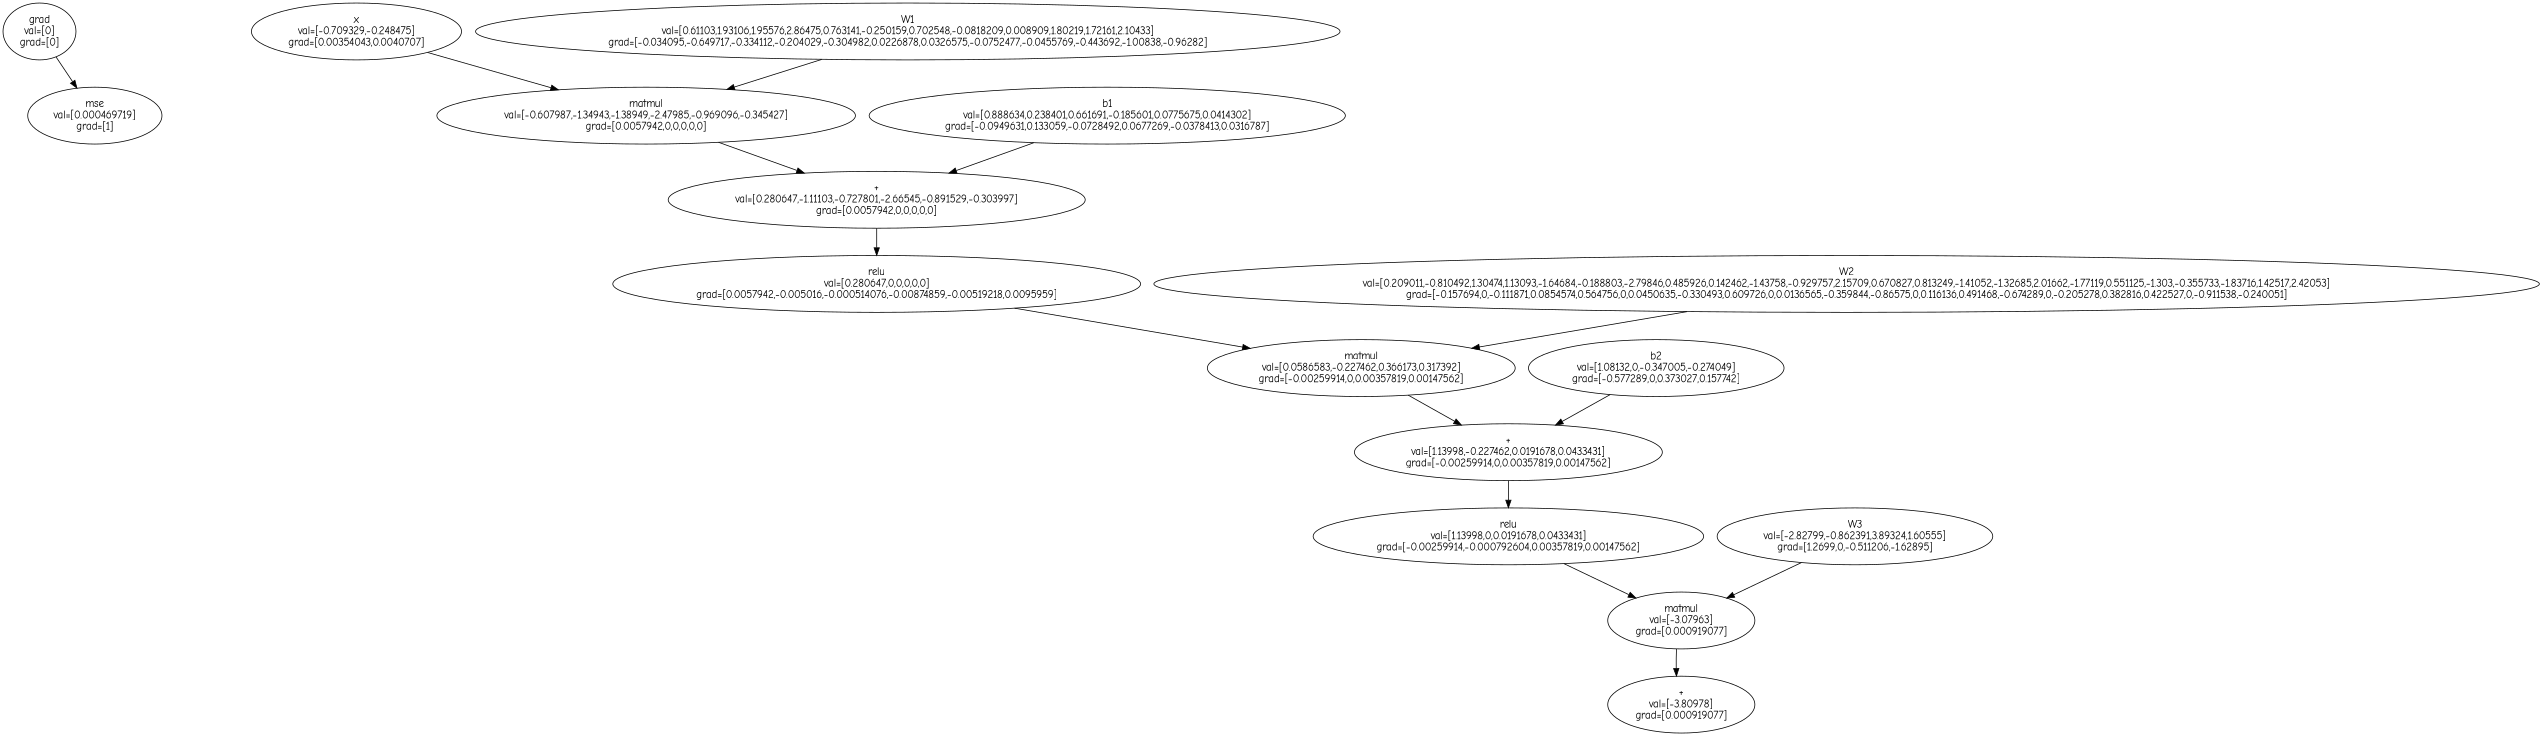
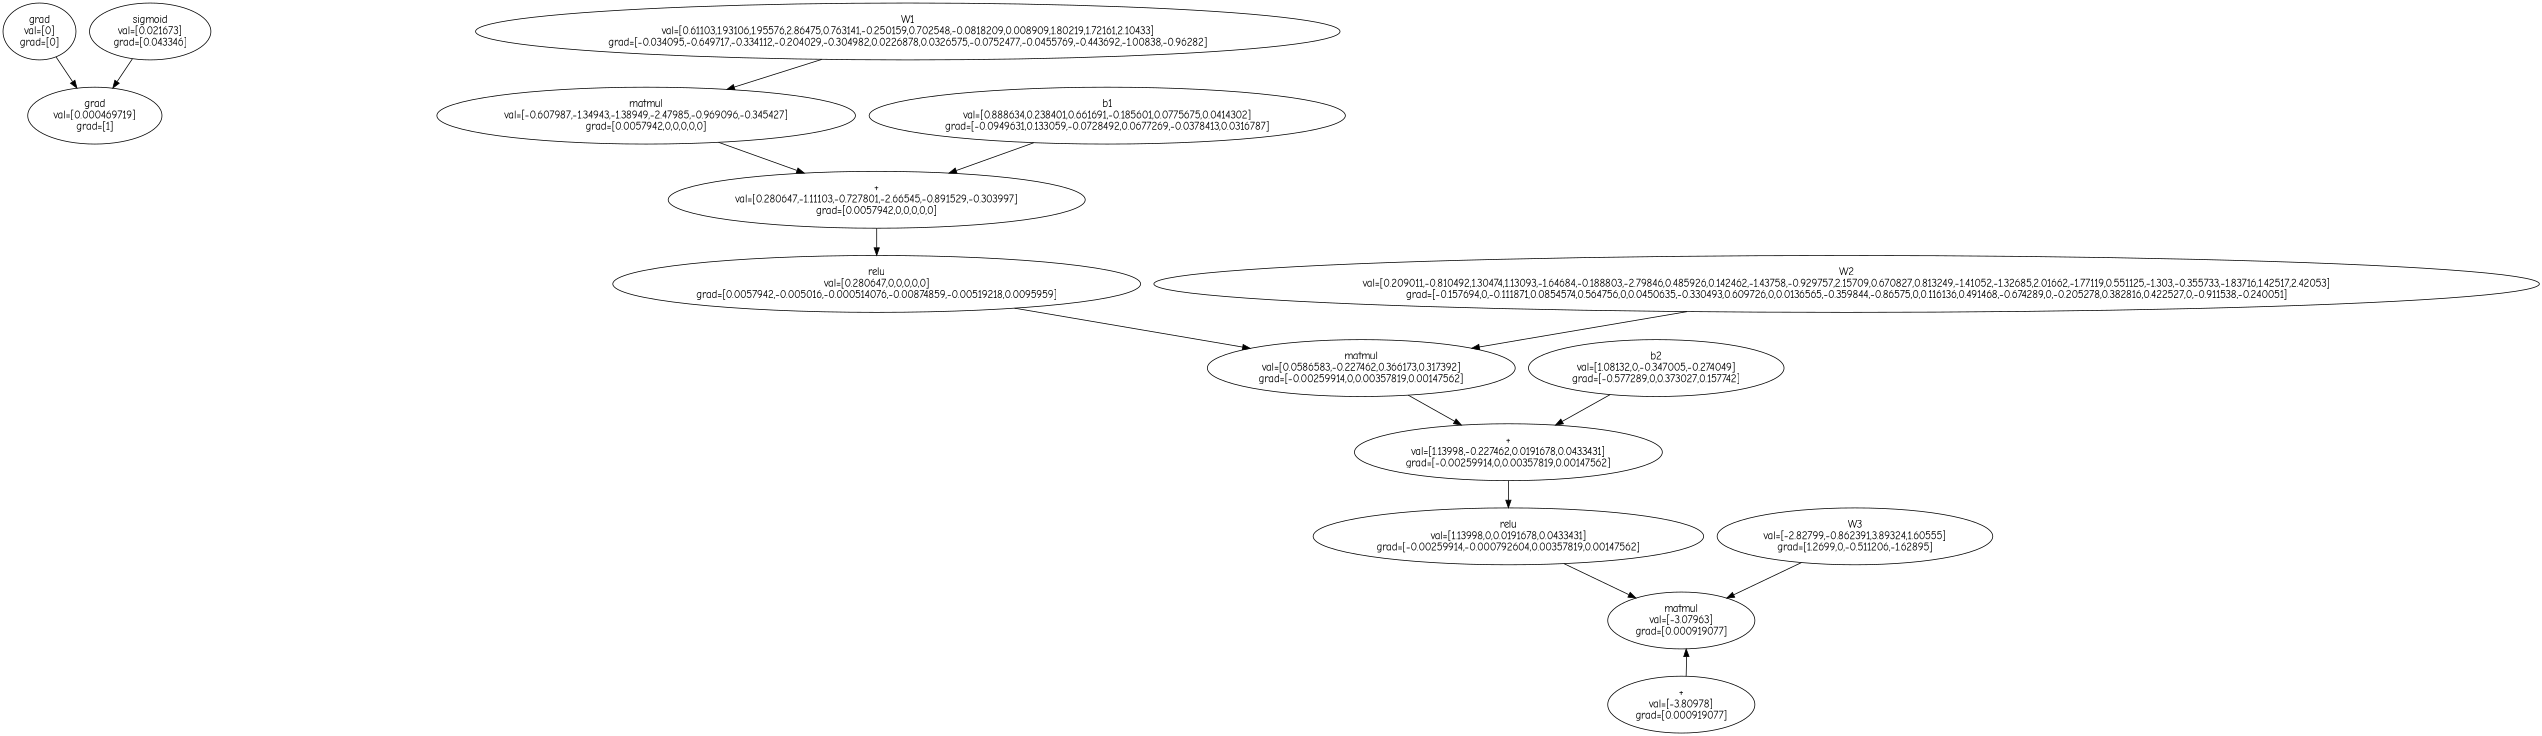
none -> (150, 31)
(356, 31) -> none
(95, 116) -> (95, 116)
(1676, 659) -> (1686, 666)
